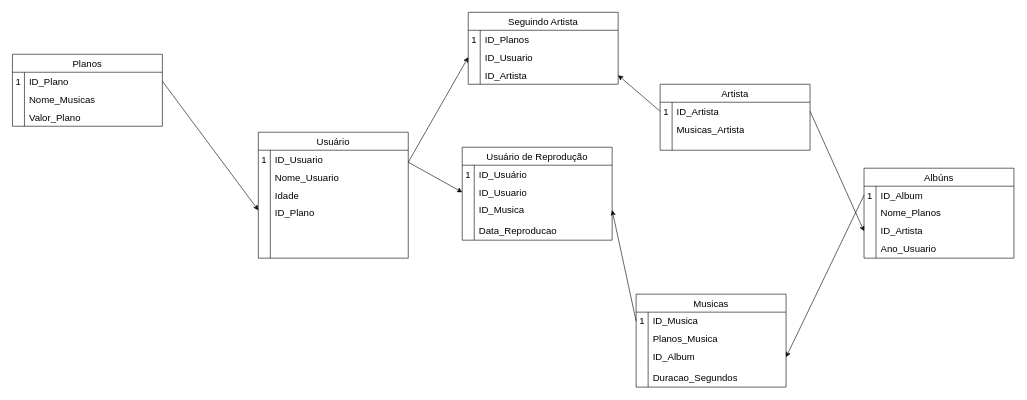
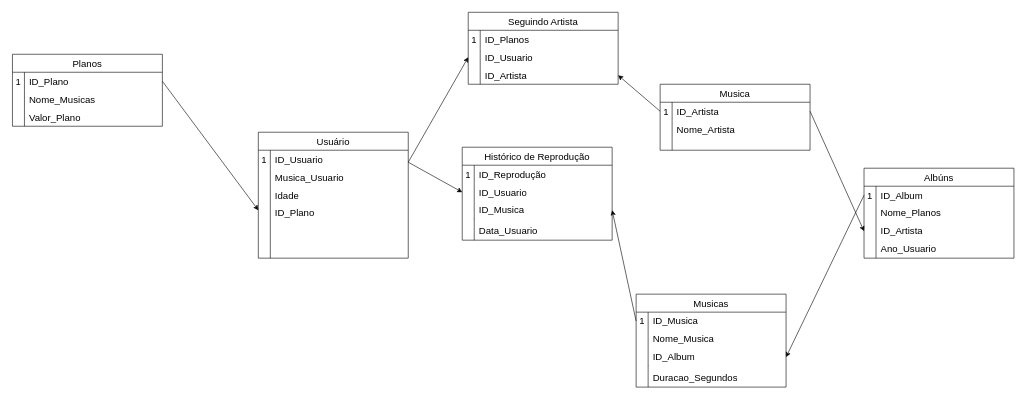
(735, 94) -> (735, 94)
(715, 129) -> (708, 129)
(537, 157) -> (537, 157)
(505, 174) -> (514, 174)
(306, 177) -> (310, 177)
(519, 231) -> (510, 231)
(686, 339) -> (681, 339)
